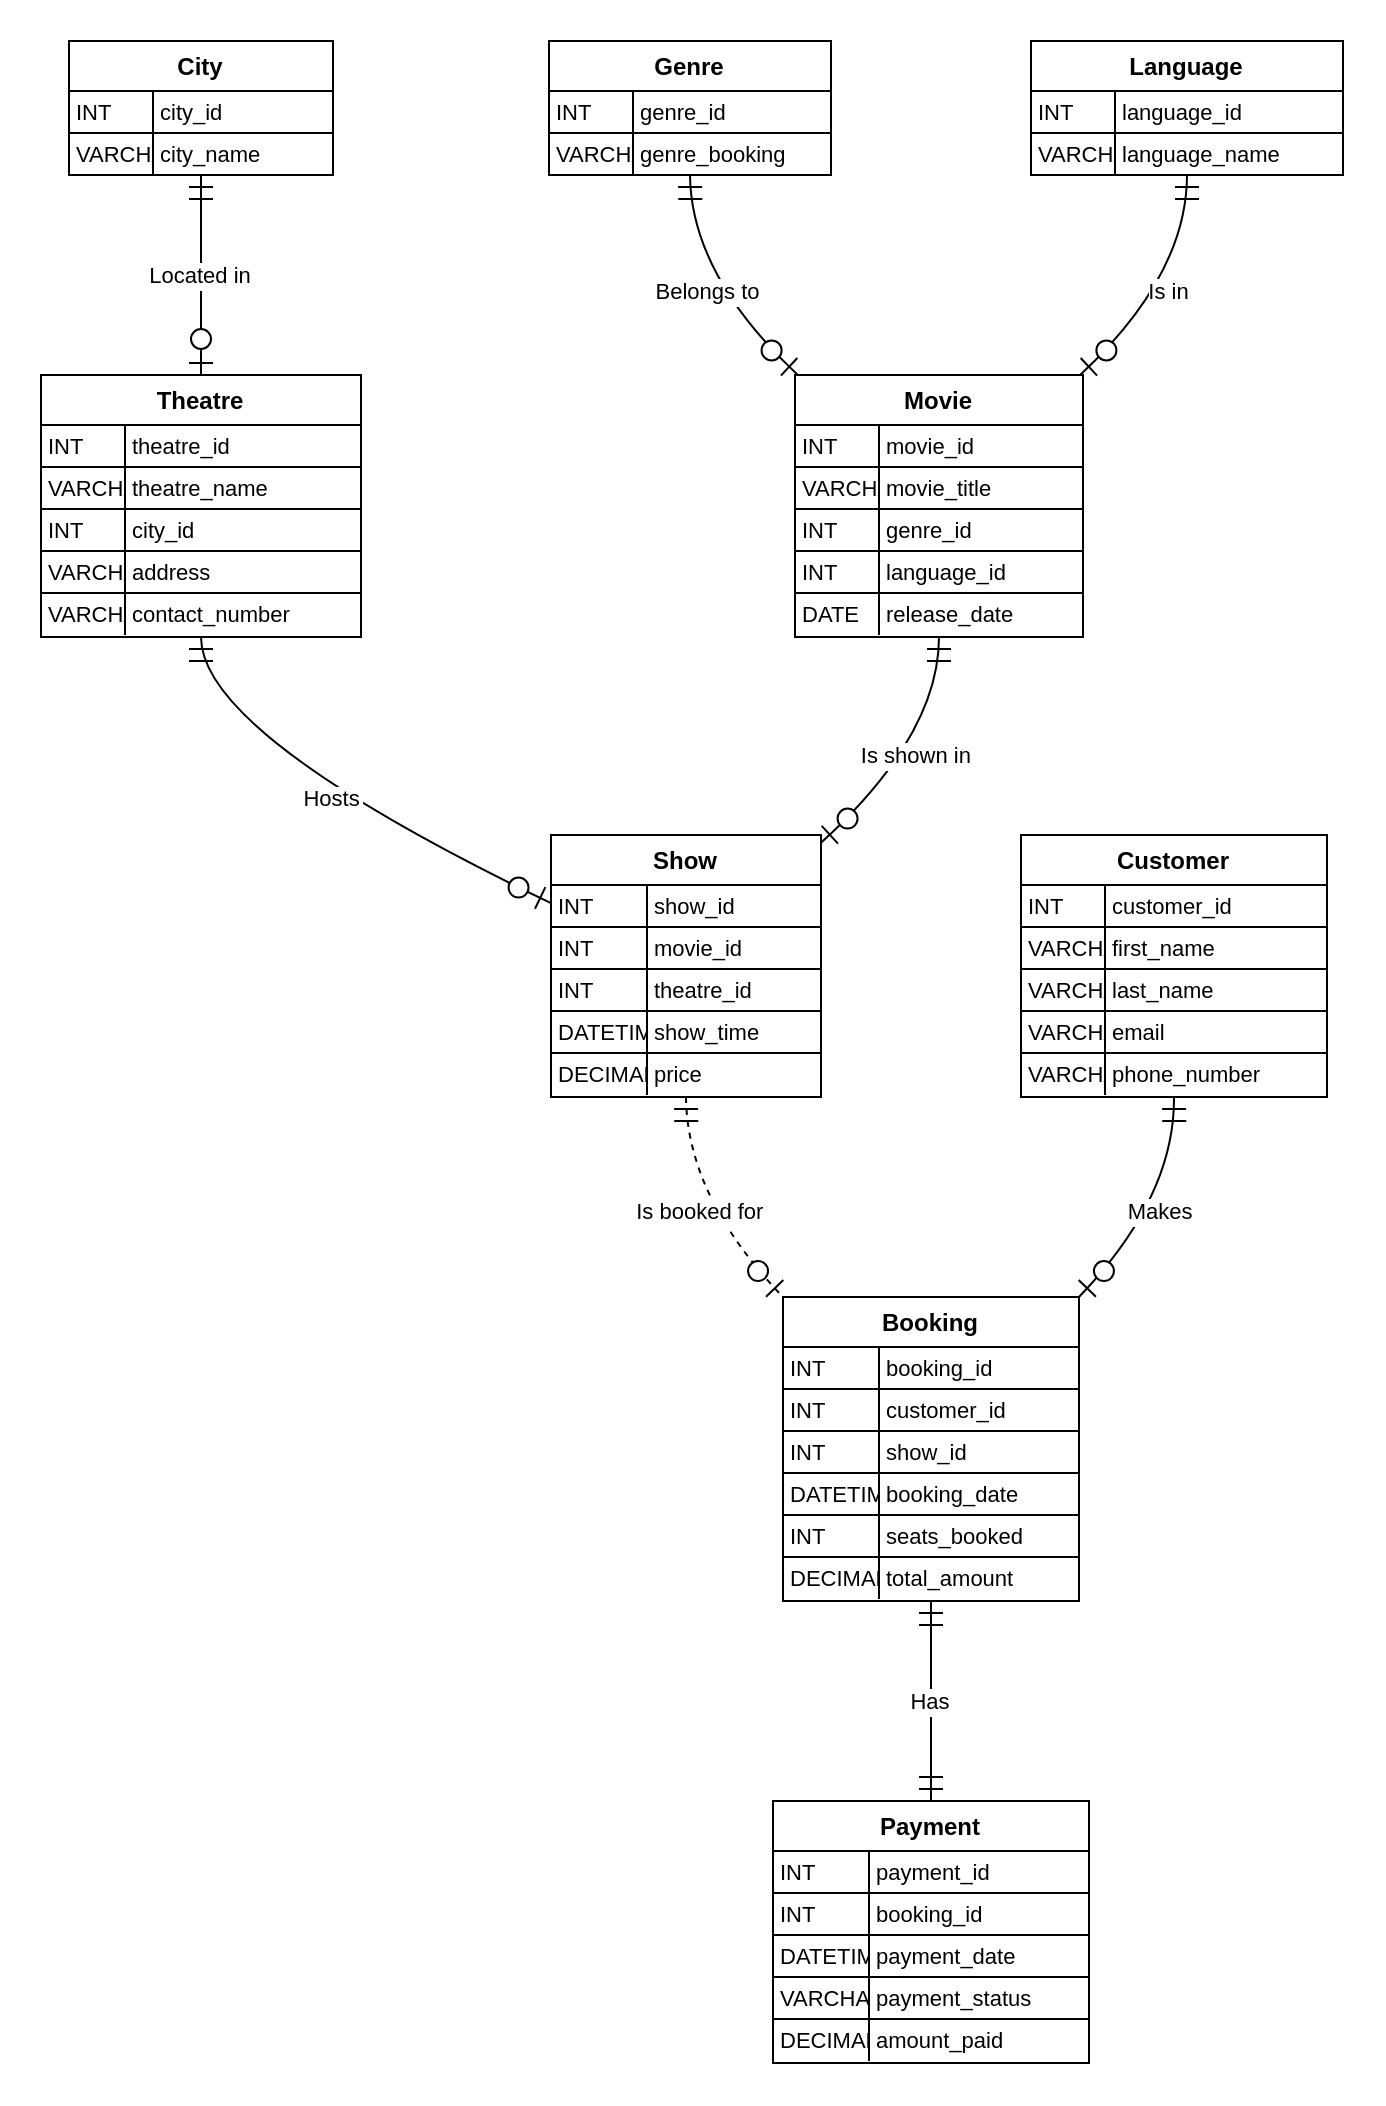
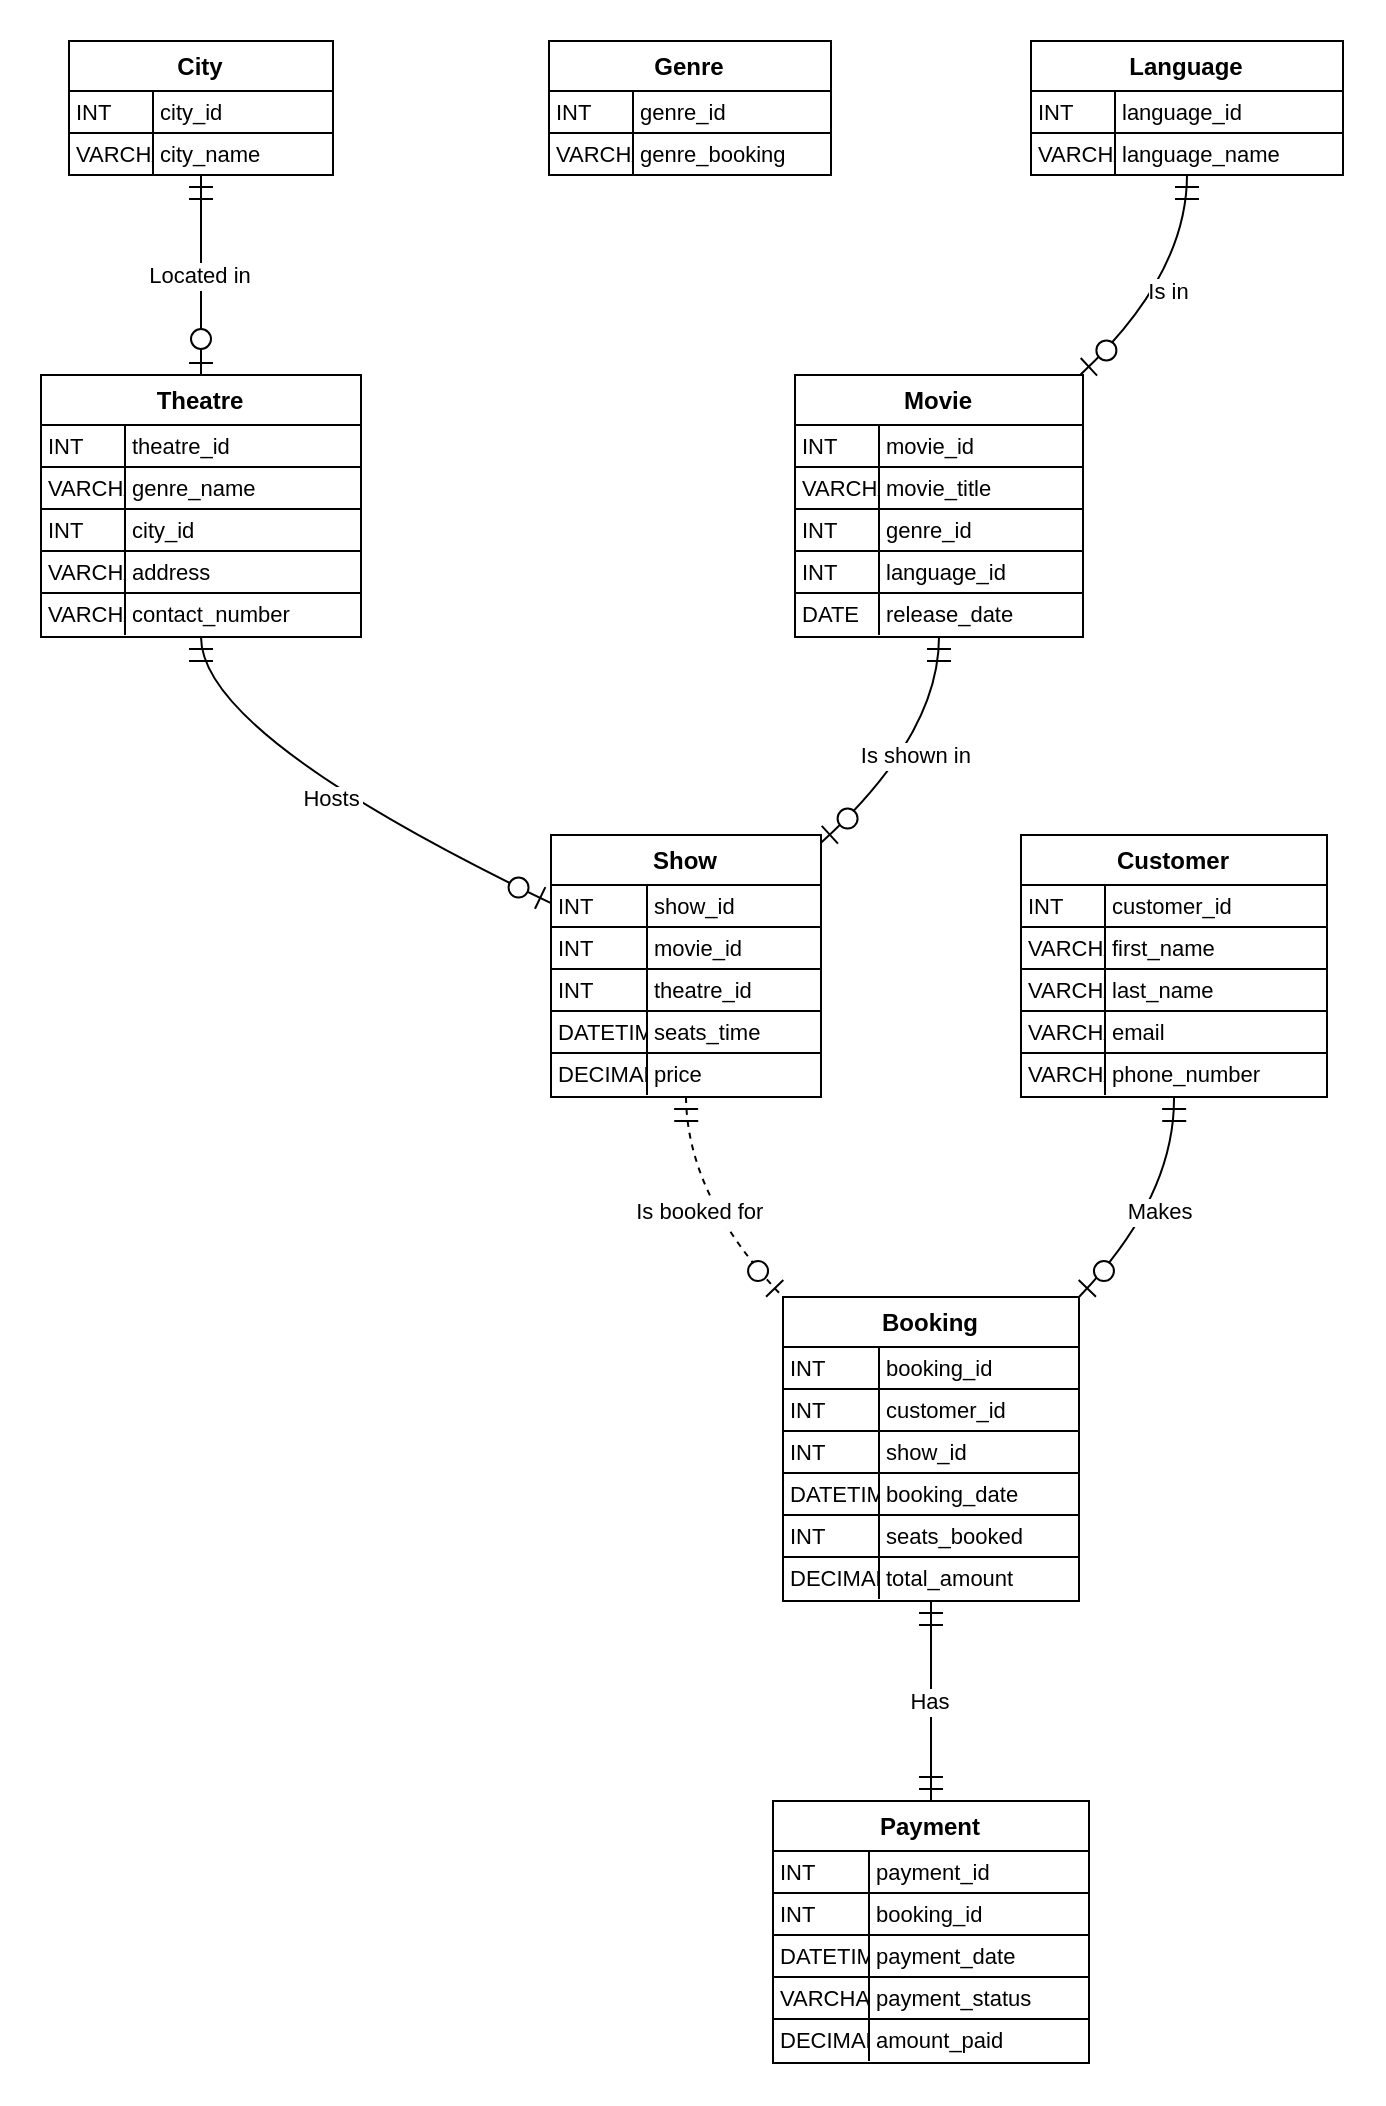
(714, 268) -> none
(206, 489) -> (194, 489)
(707, 1033) -> (713, 1033)
